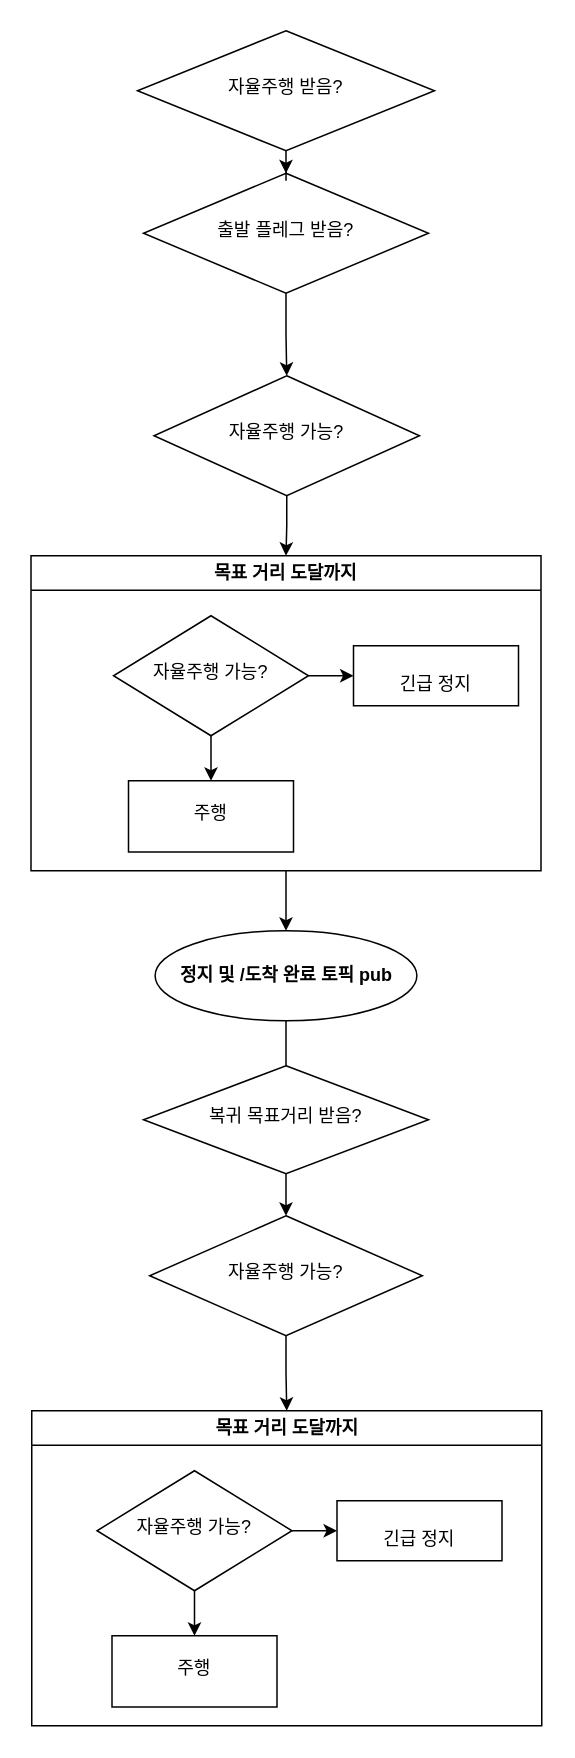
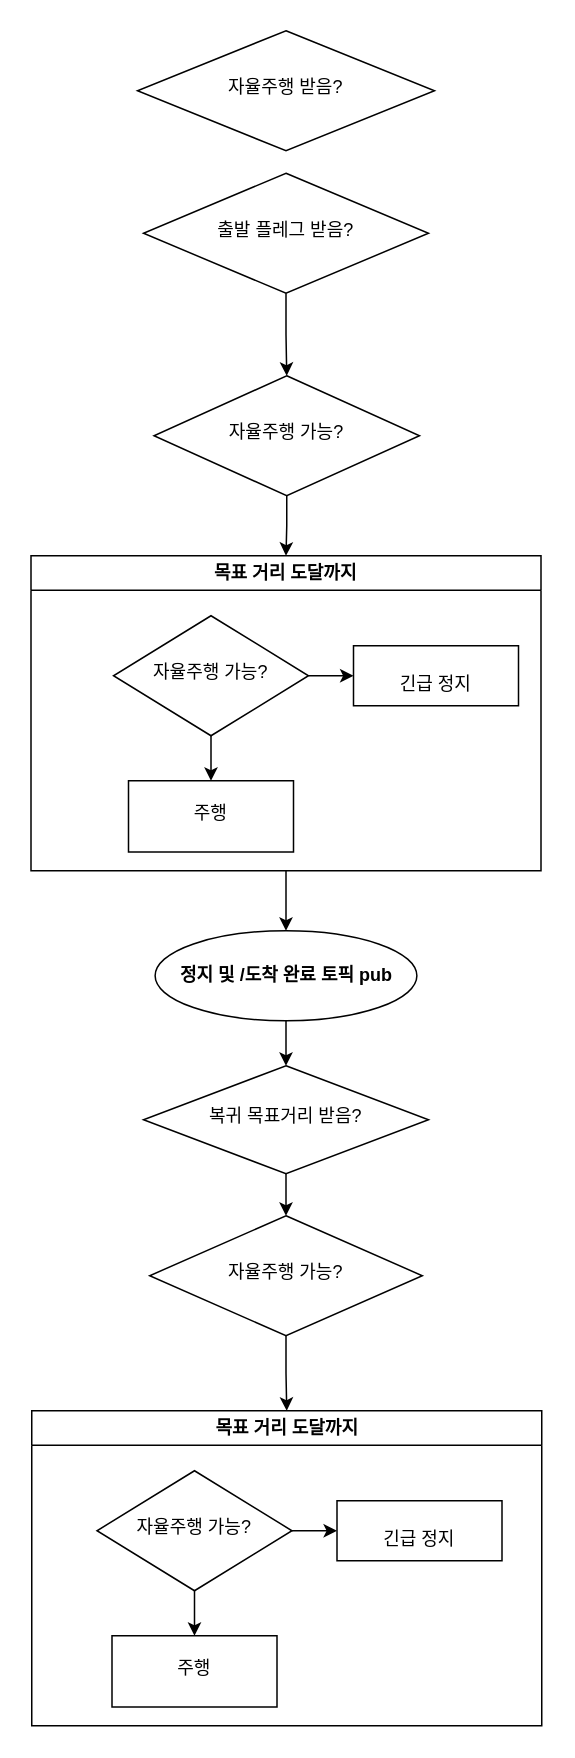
(286, 181) -> none
(286, 1058) -> (286, 1054)
